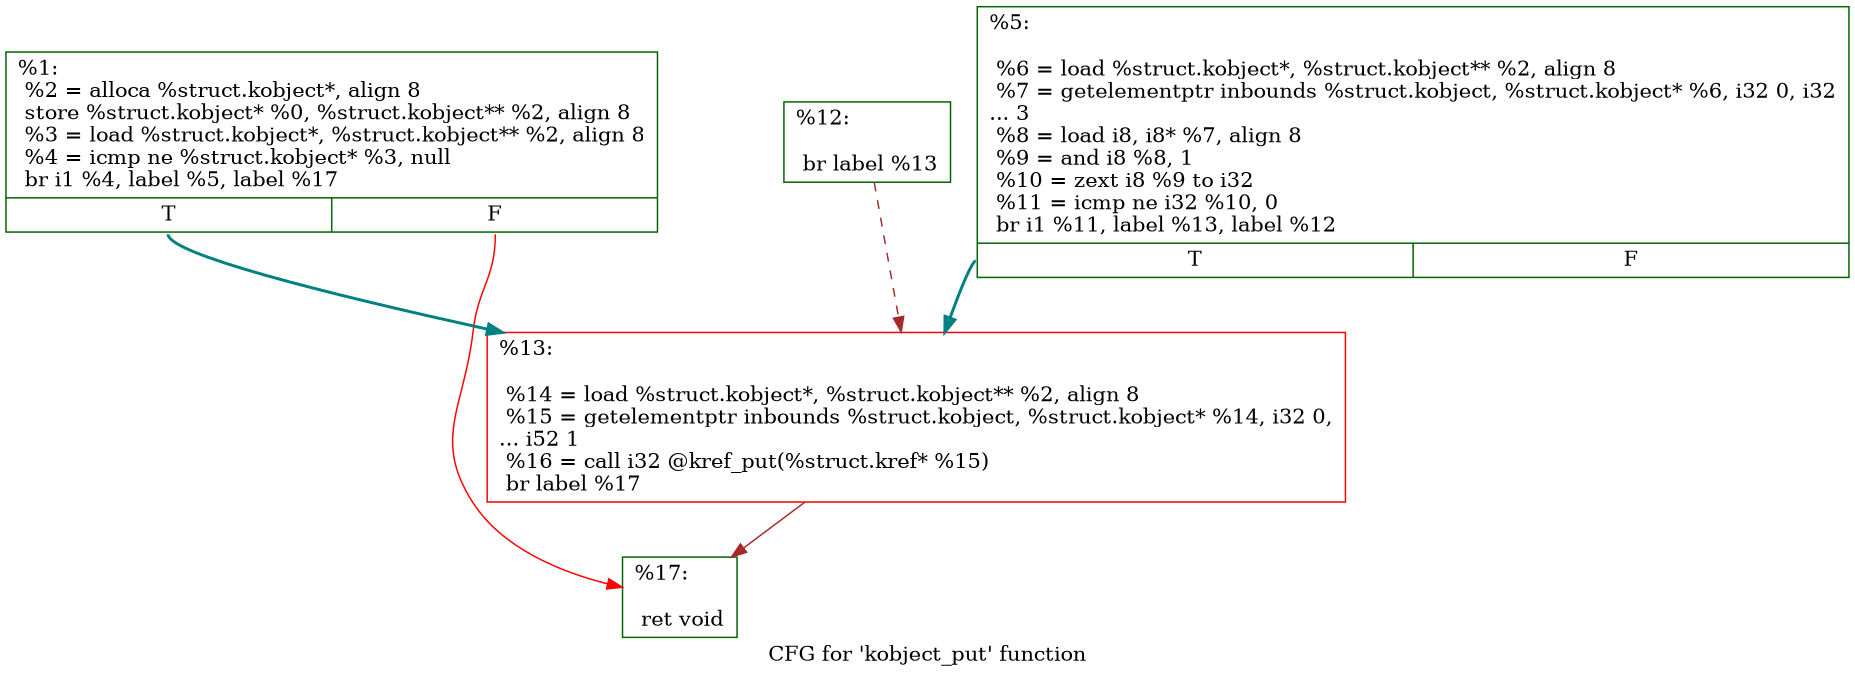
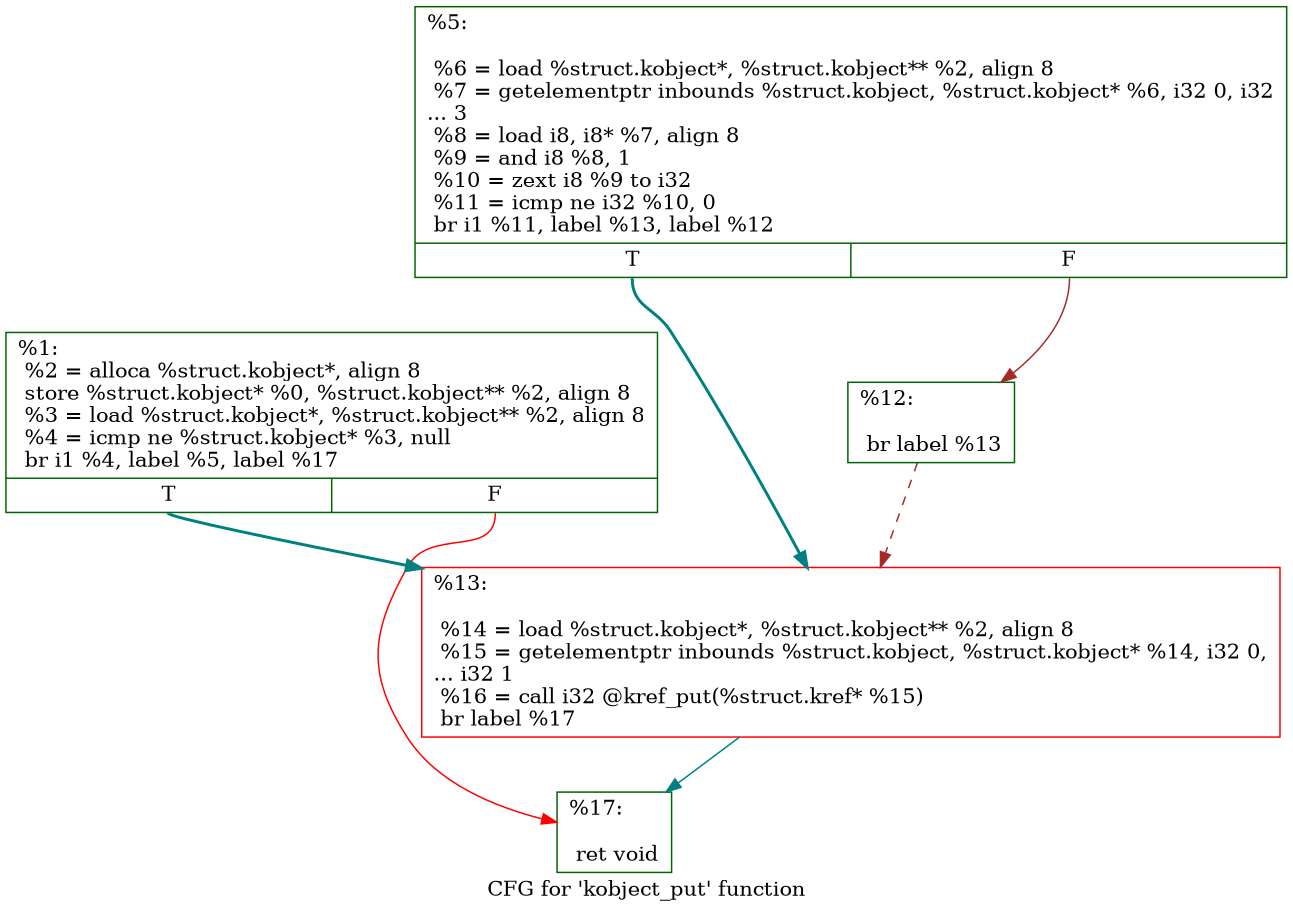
none -> (1052, 332)
(540, 440) -> (475, 675)
(774, 525) -> (709, 760)
